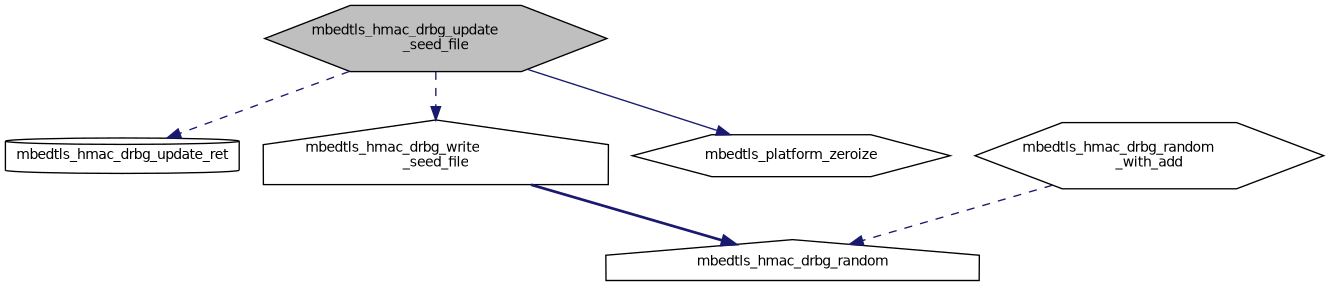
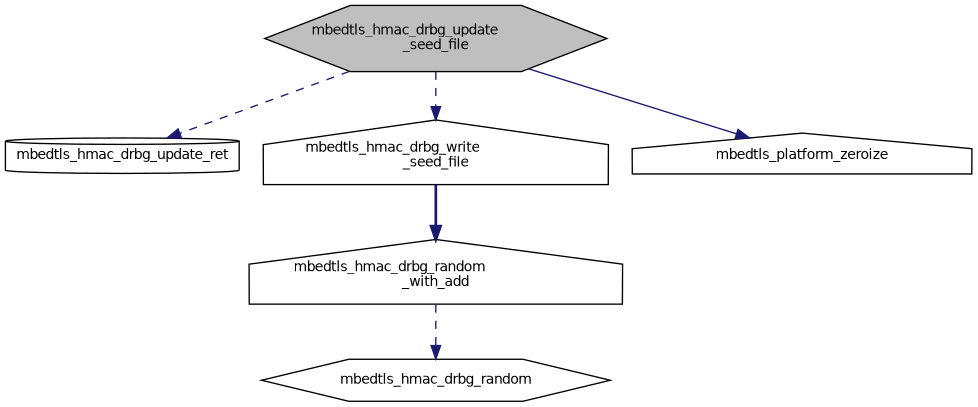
(791, 156) -> (802, 156)
(1149, 156) -> (436, 275)
(627, 213) -> (436, 205)
(793, 262) -> (436, 380)
